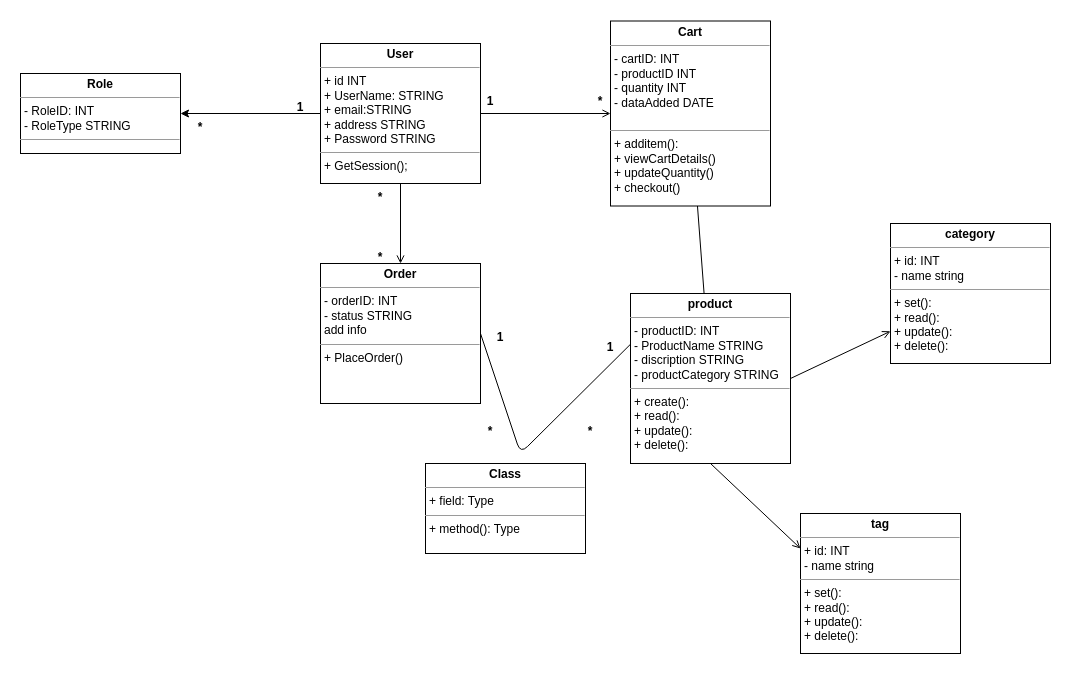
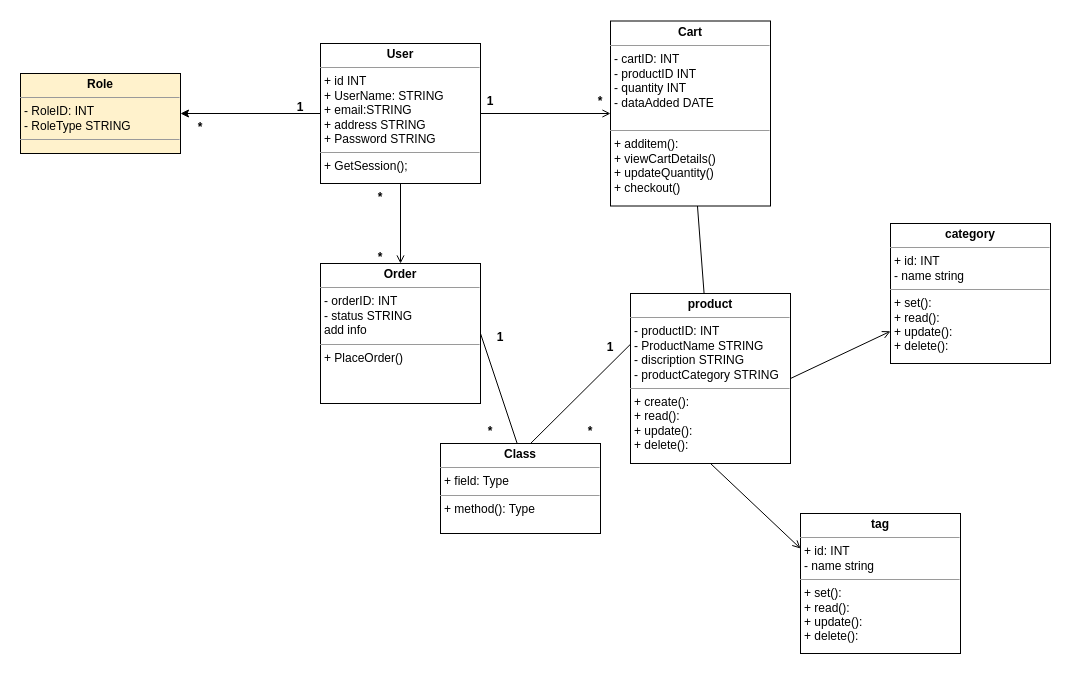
(101, 114) -> (101, 114)
(506, 509) -> (521, 489)
